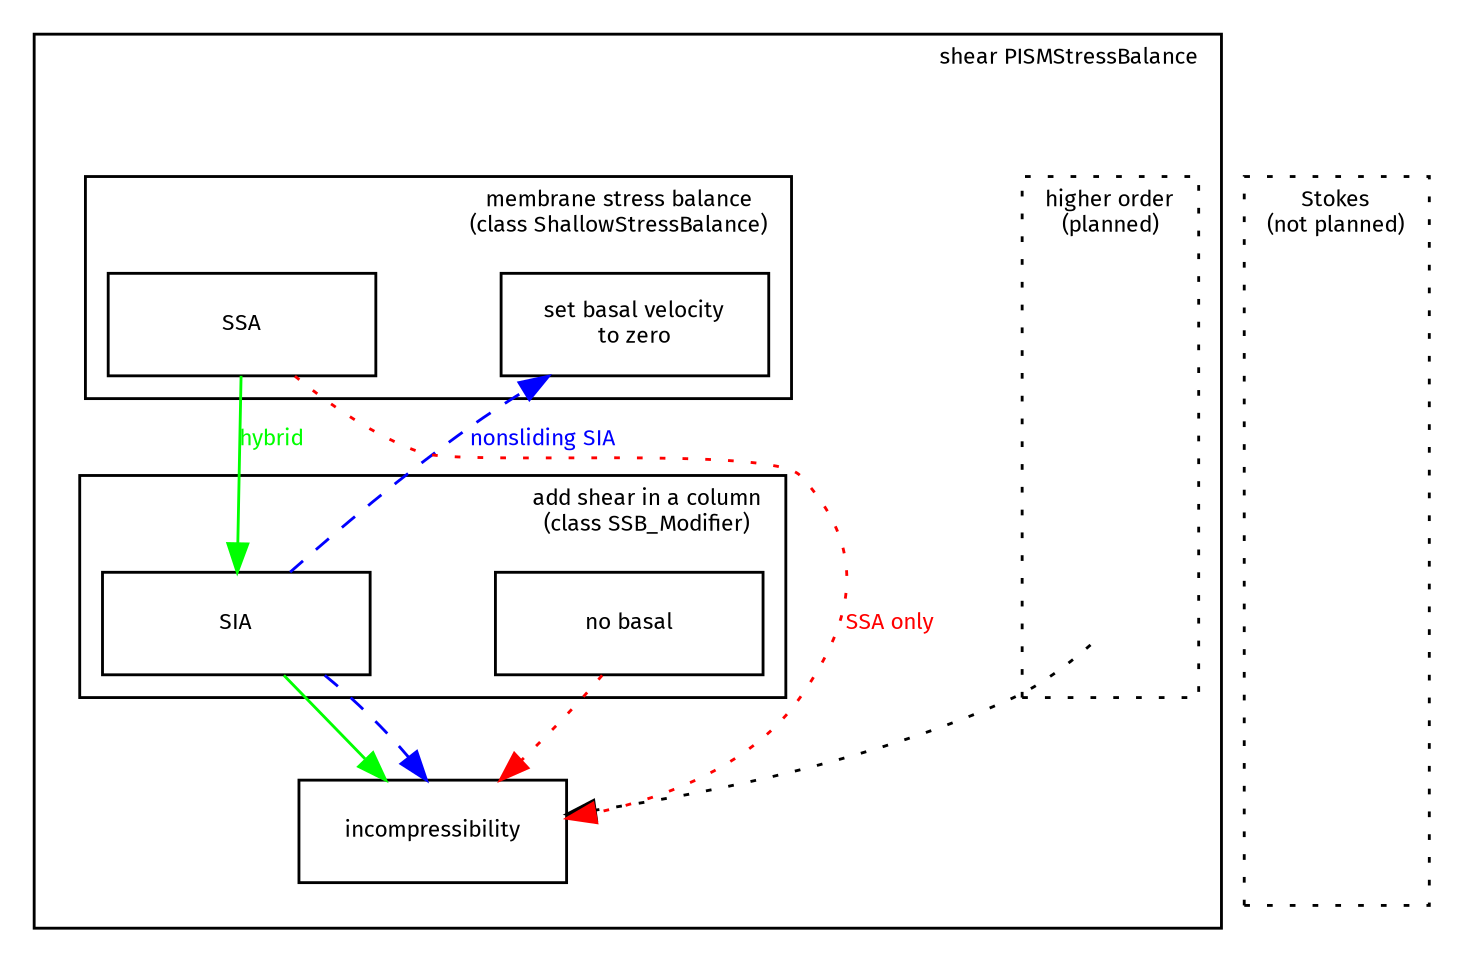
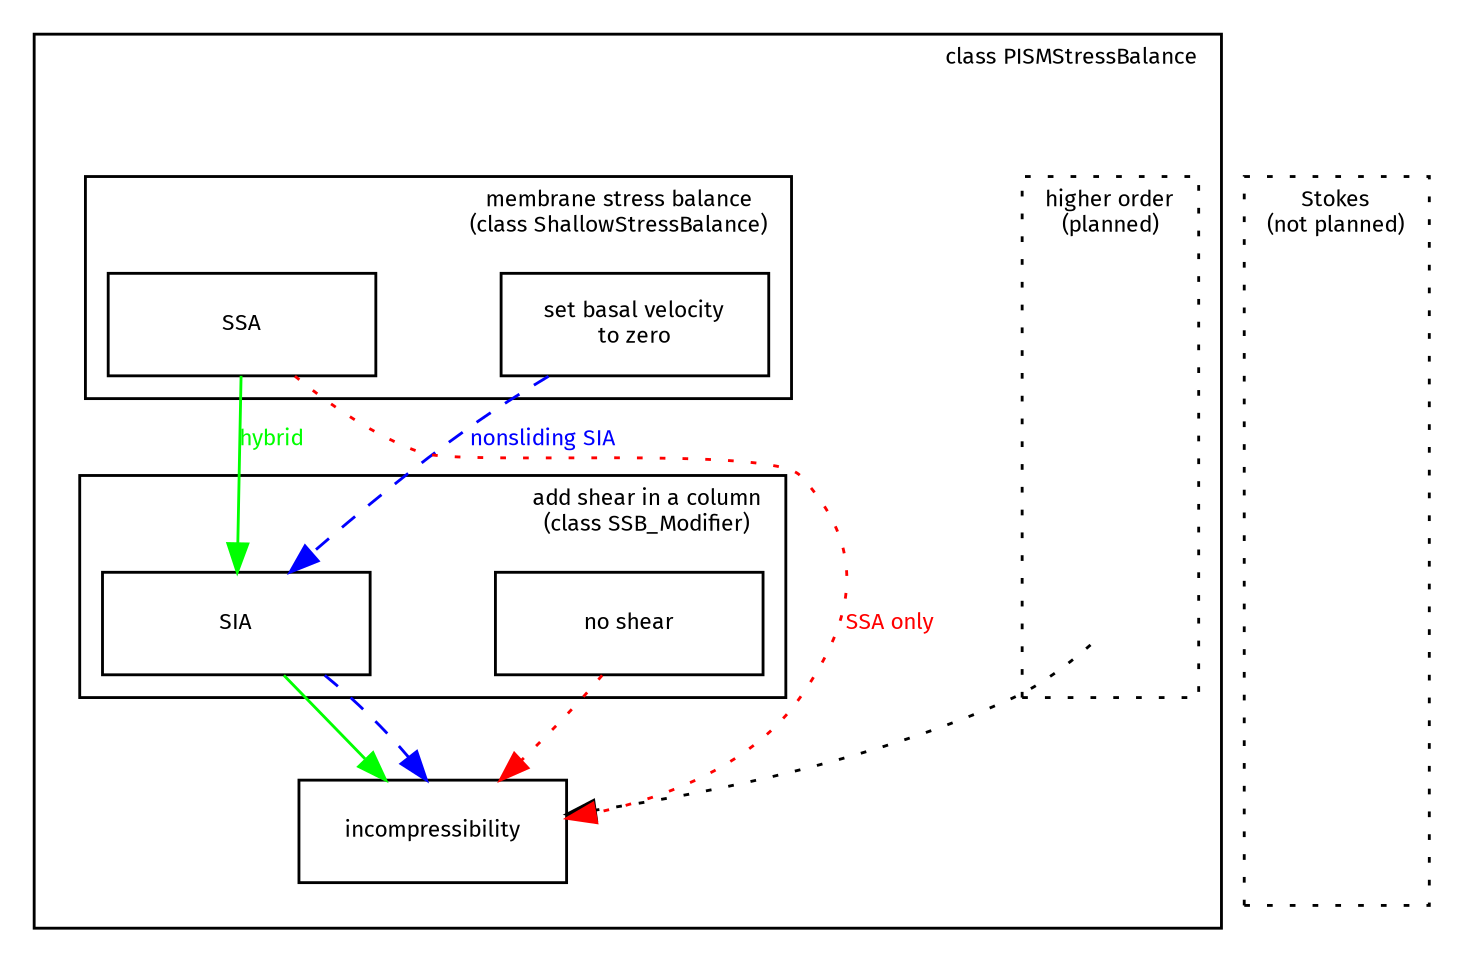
(1069, 58) -> (1072, 58)
(380, 496) -> (456, 437)
(629, 624) -> (629, 624)
